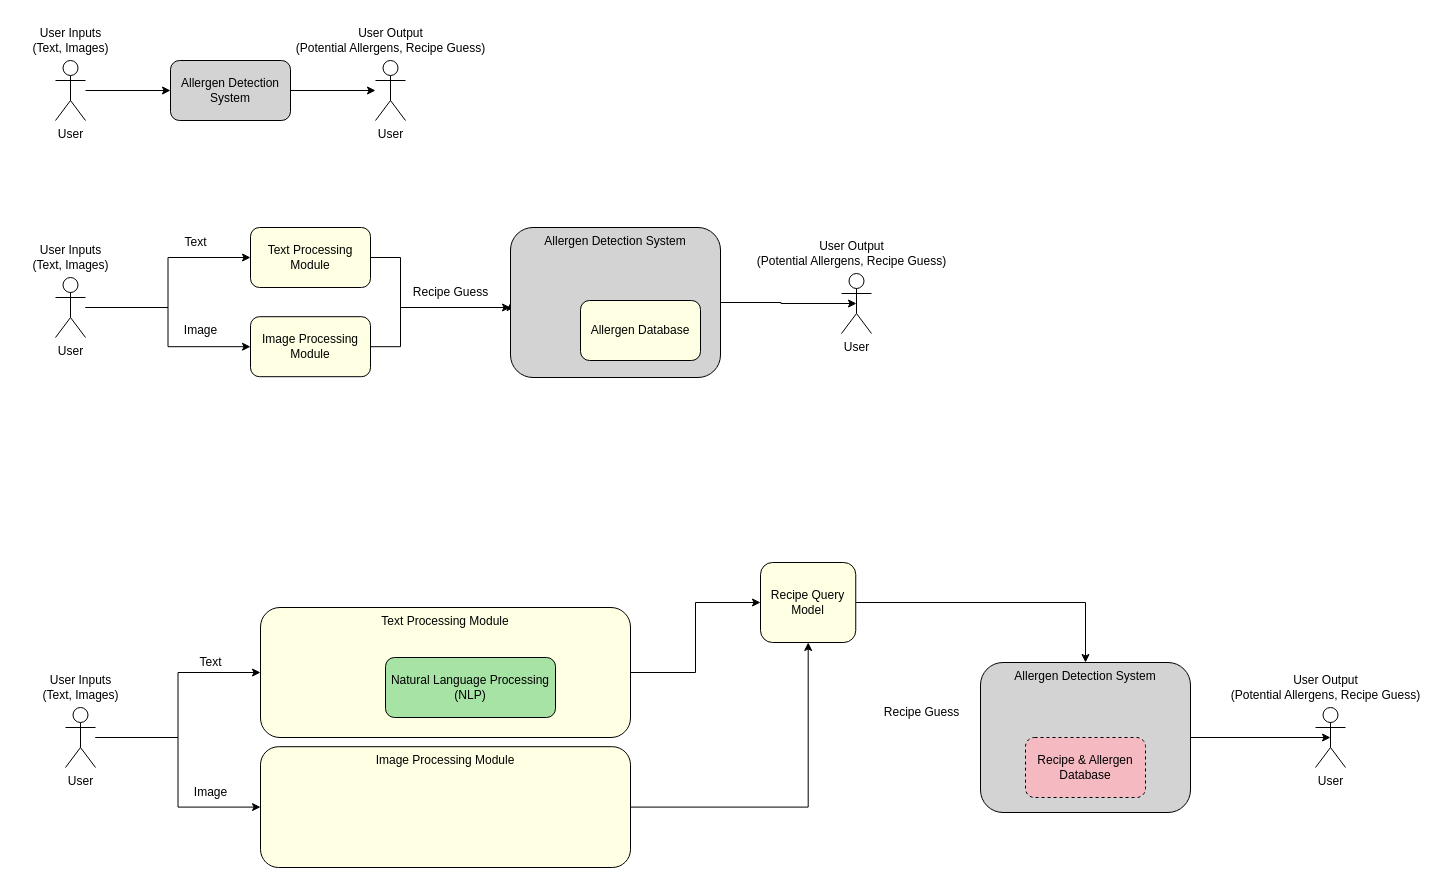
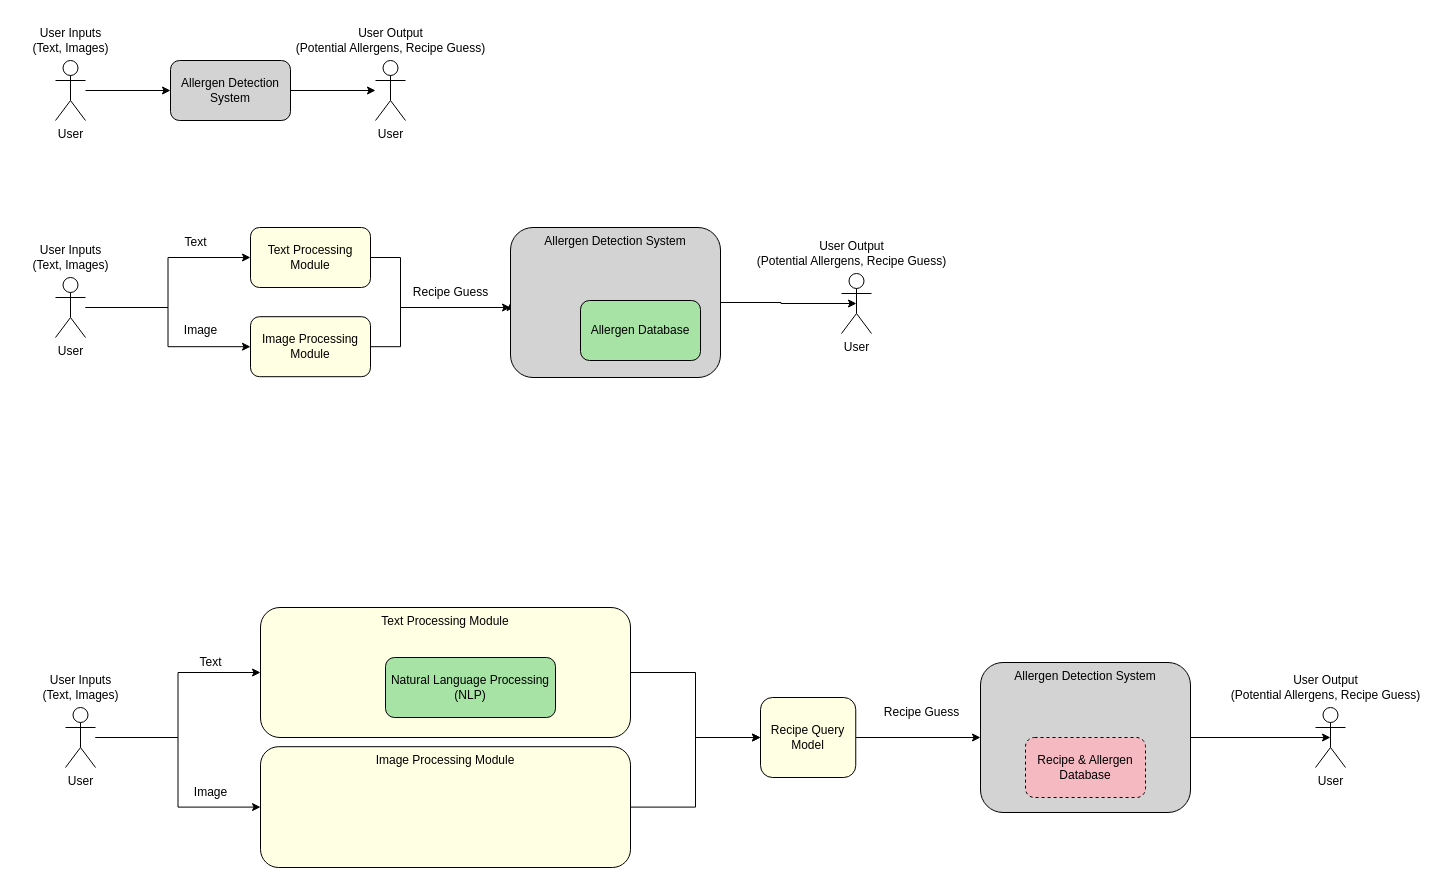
(641, 331) -> (641, 331)
(808, 603) -> (808, 738)
